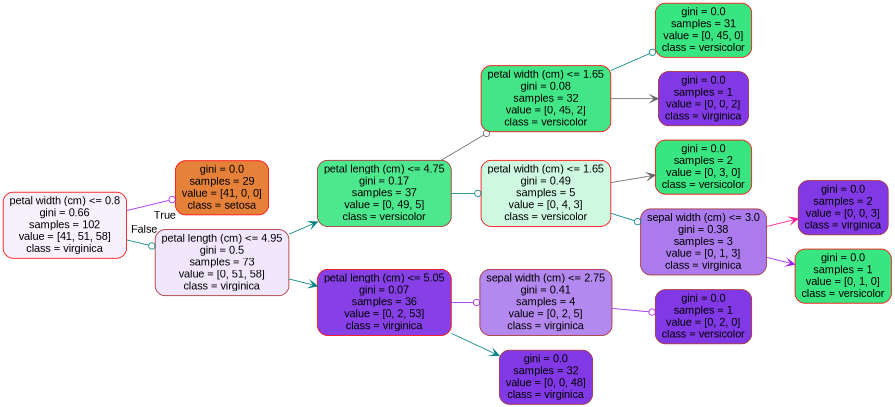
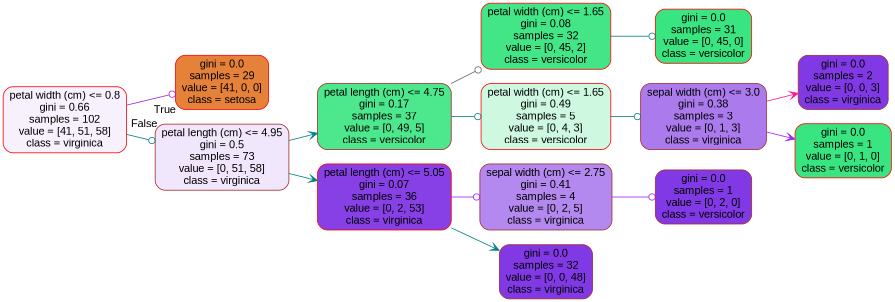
(704, 99) -> none
(704, 167) -> none
